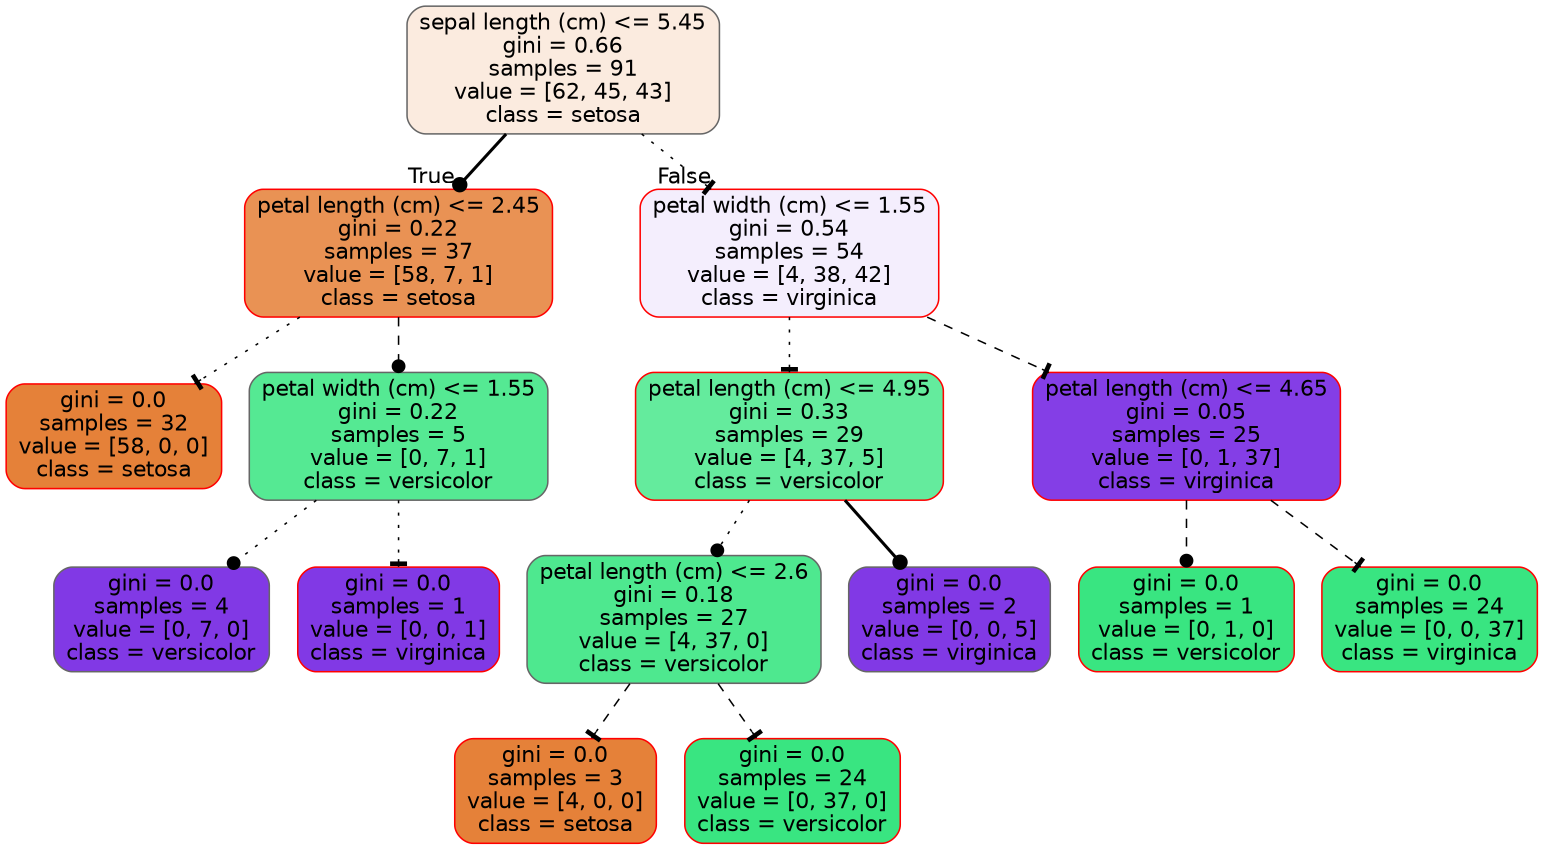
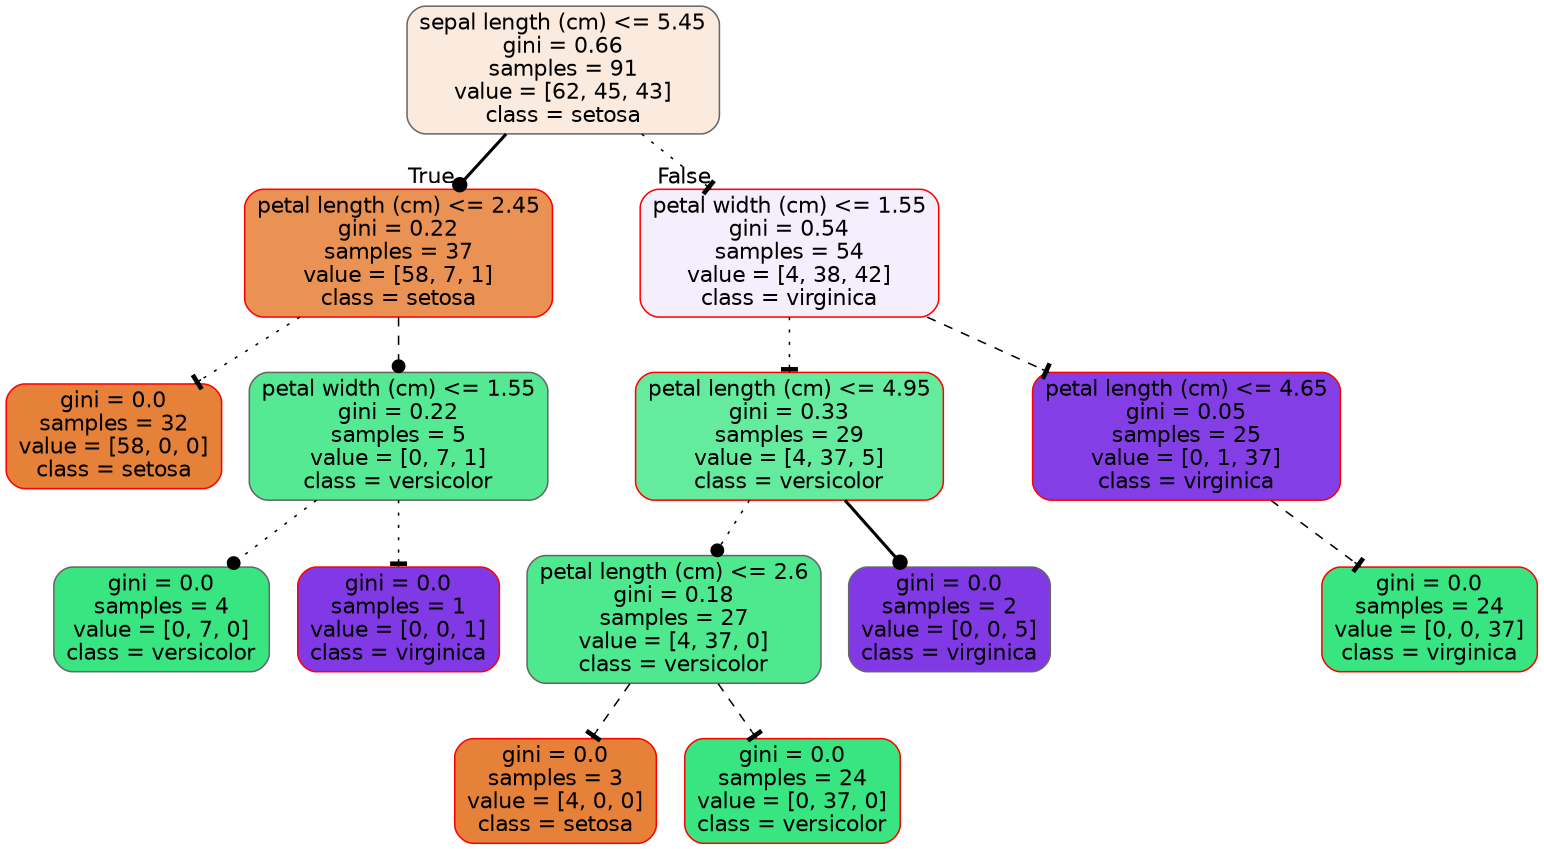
(162, 619) -> (162, 619)
(1186, 619) -> none
